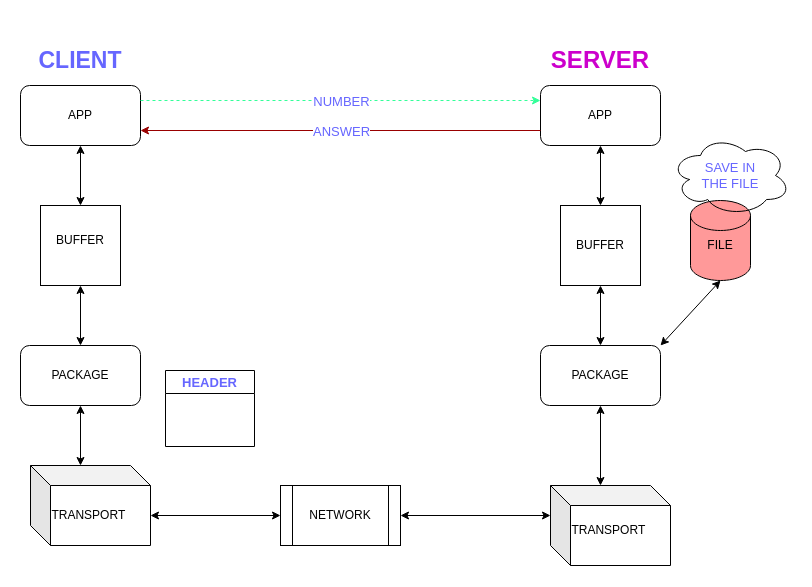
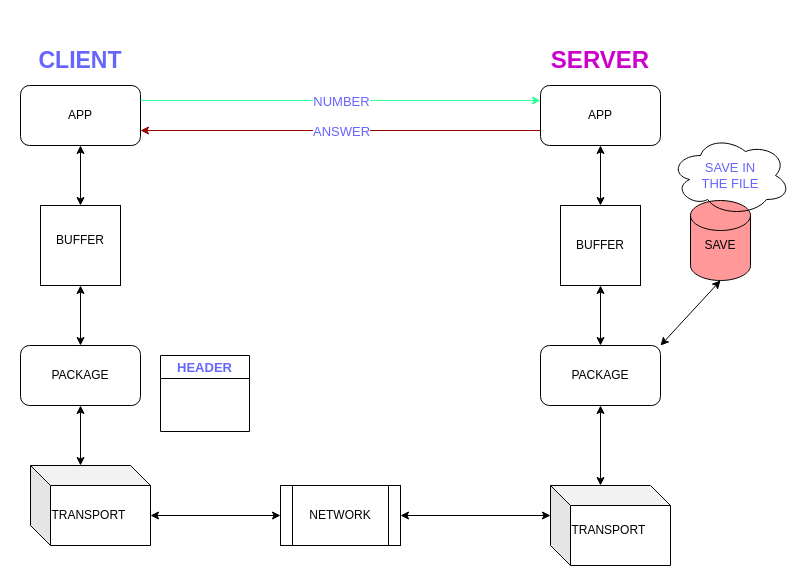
(228, 101) -> (228, 101)
(721, 246) -> (721, 246)
(210, 409) -> (205, 394)
